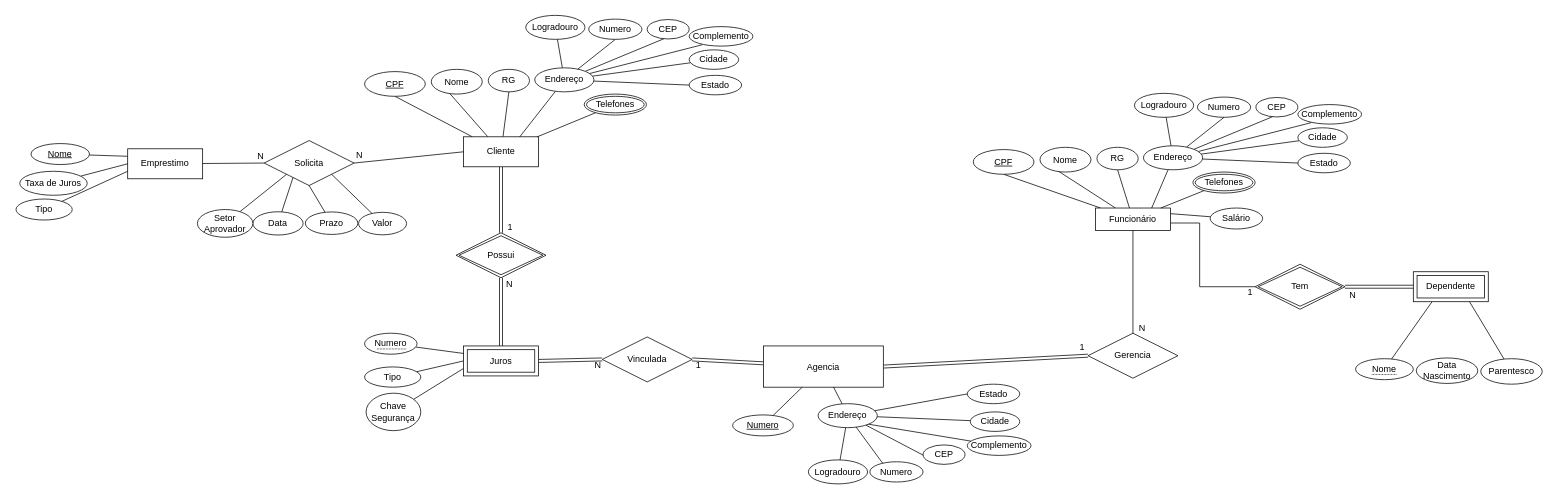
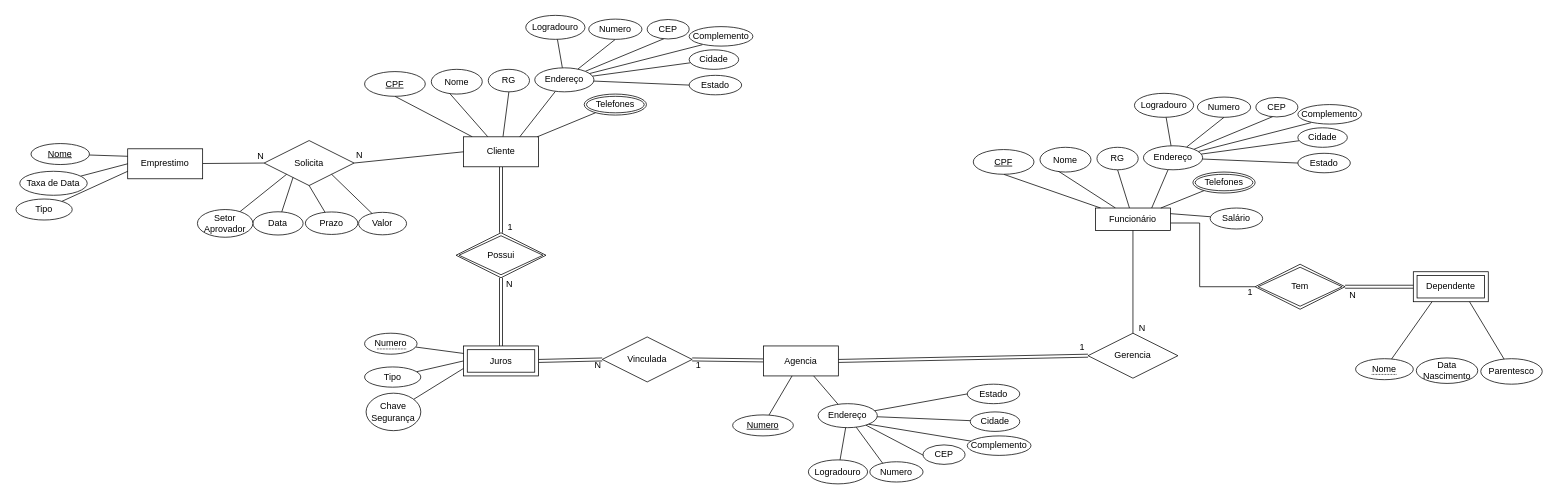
(53, 183) -> (53, 183)
(823, 367) -> (801, 361)
